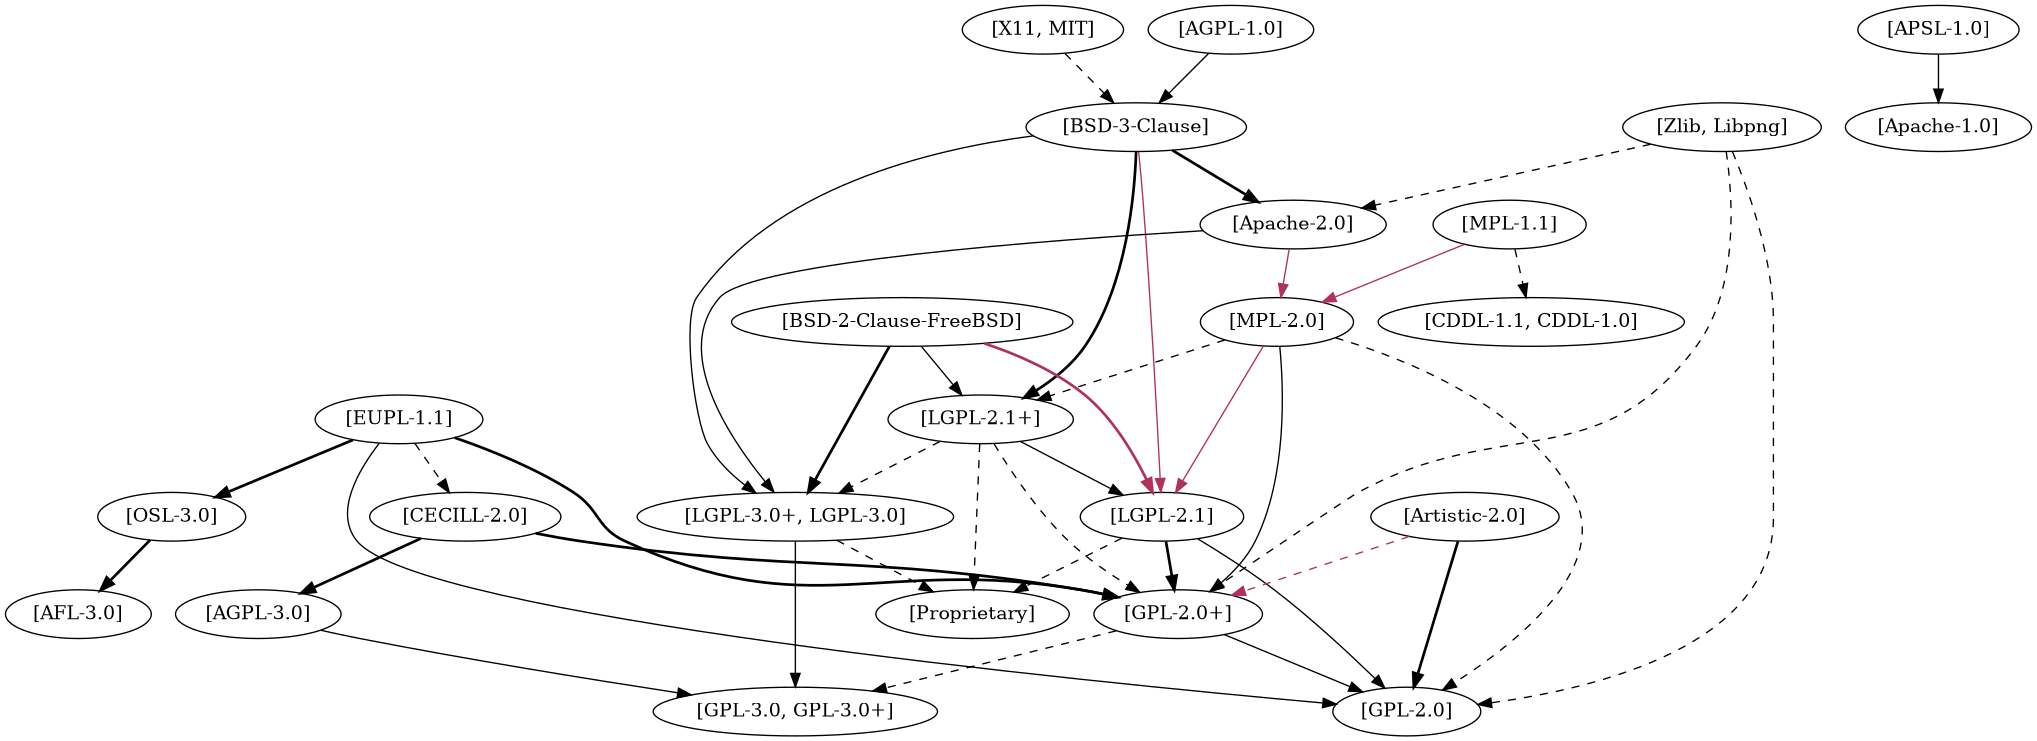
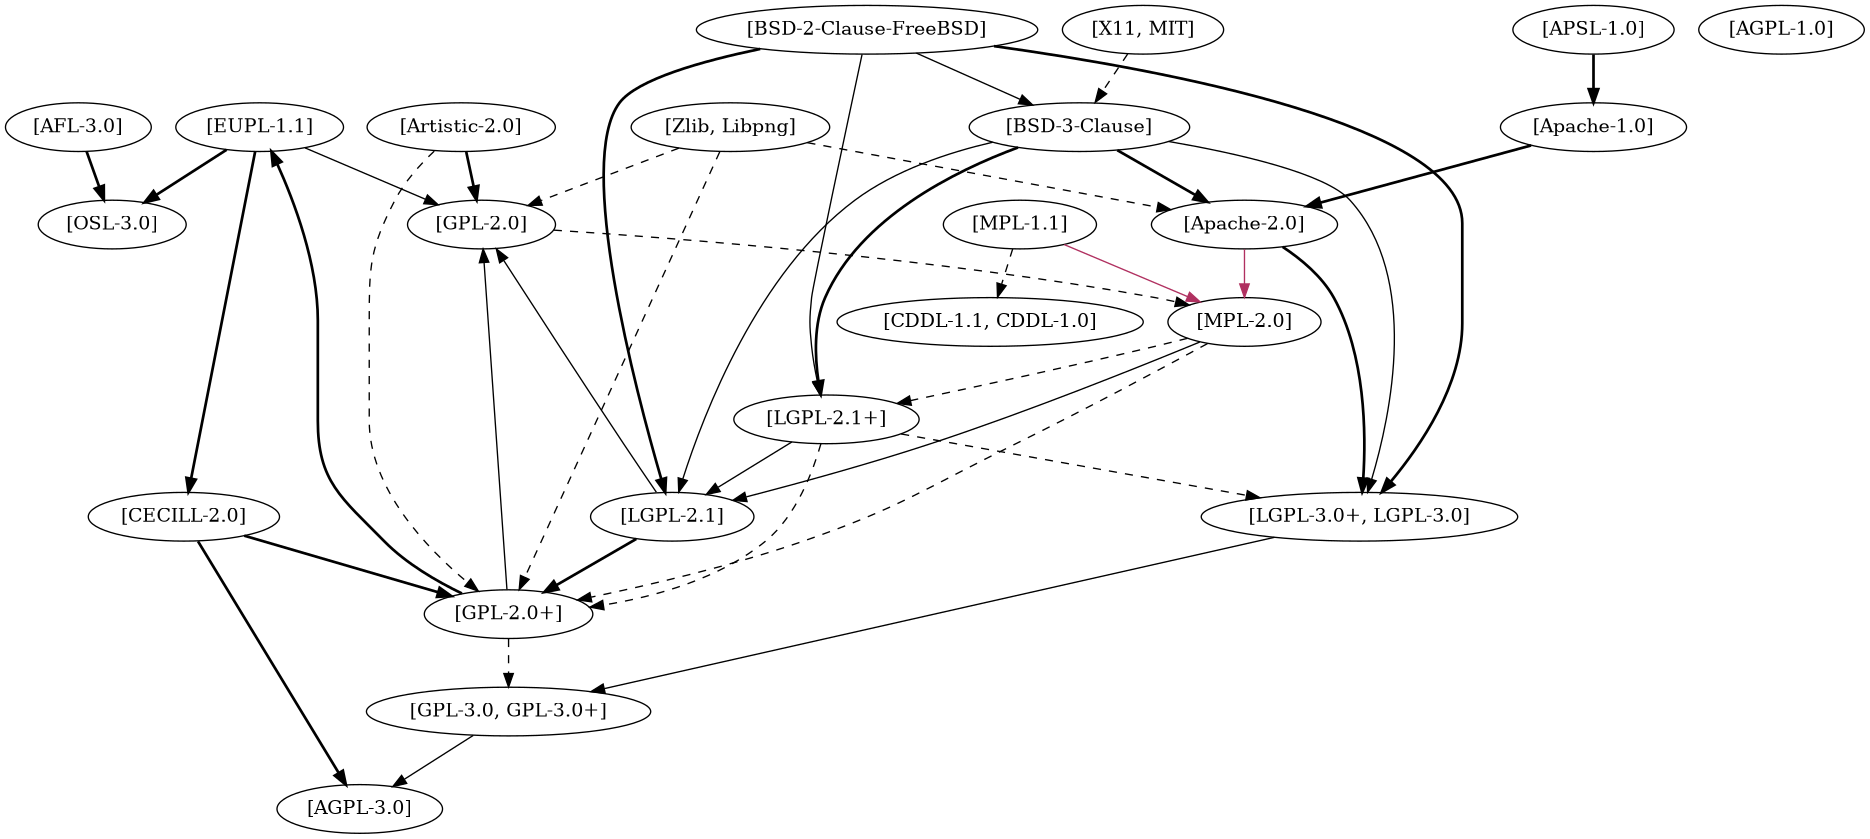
(1938, 72) -> (1593, 72)
(1189, 73) -> (968, 76)
none -> (1420, 175)
(857, 262) -> (1354, 350)
(1151, 315) -> (791, 264)
(1086, 396) -> (606, 217)
(1223, 413) -> (976, 428)
(428, 462) -> (223, 315)
(1276, 472) -> (910, 498)
(1559, 475) -> (866, 257)
(130, 560) -> (93, 169)
(1327, 564) -> (369, 374)
(760, 581) -> (318, 408)
(973, 614) -> none
(499, 664) -> (439, 757)
